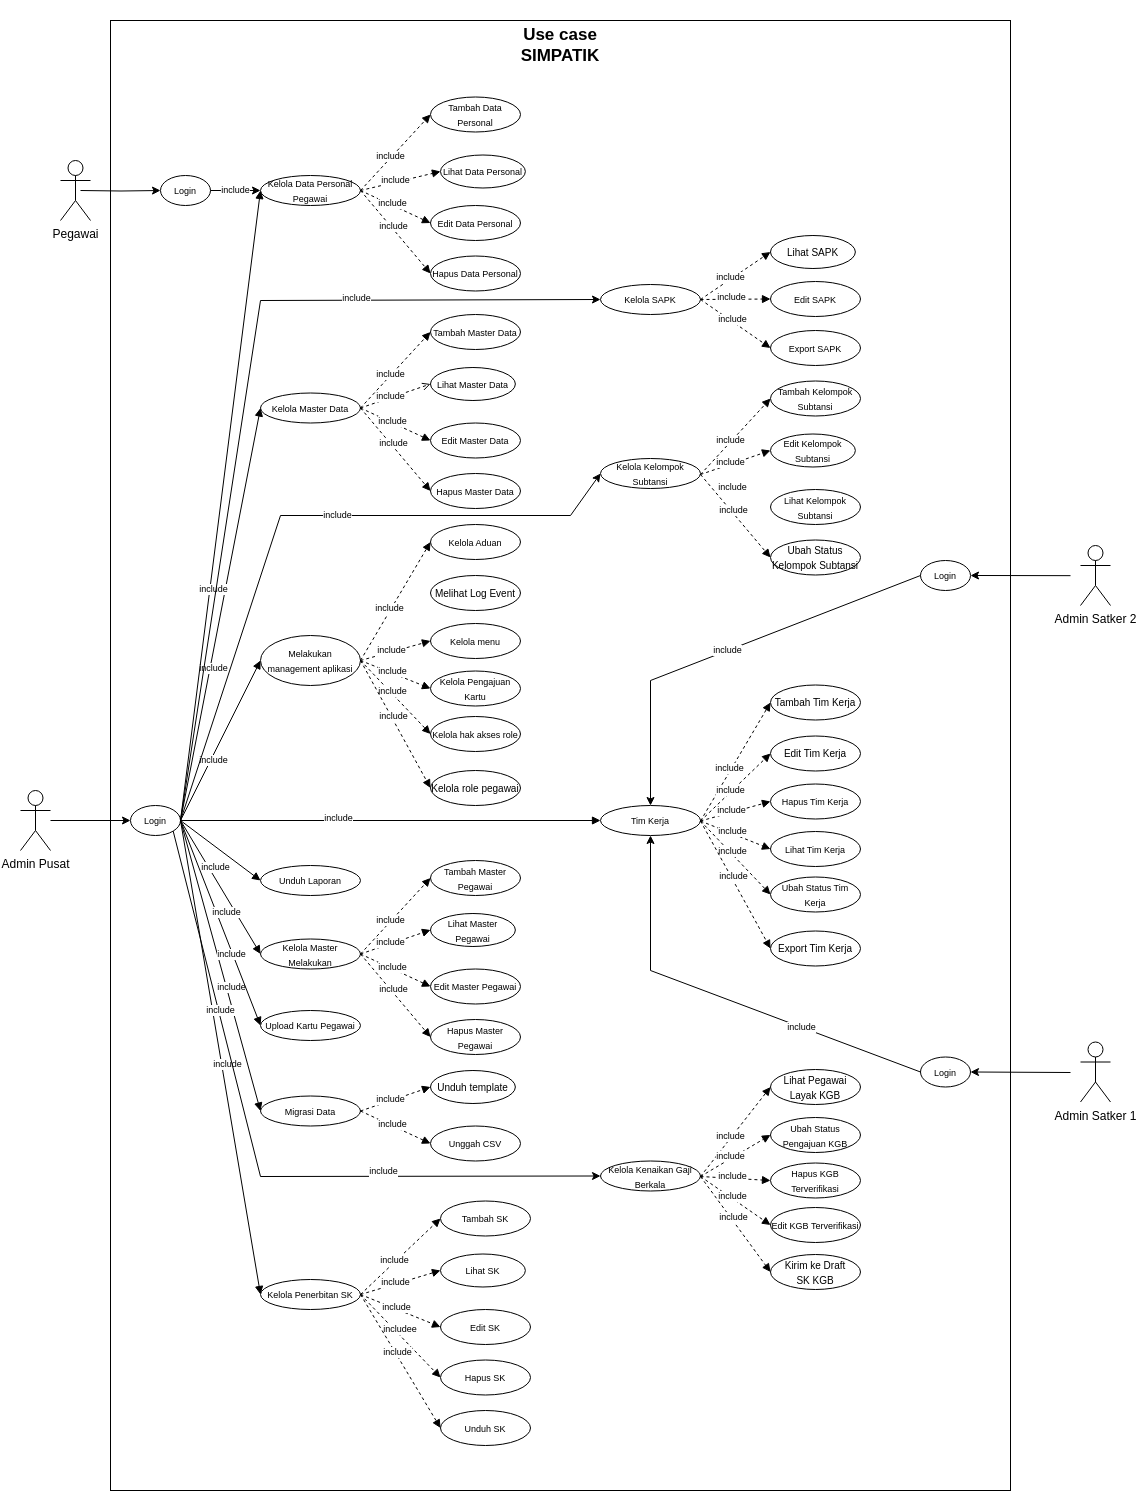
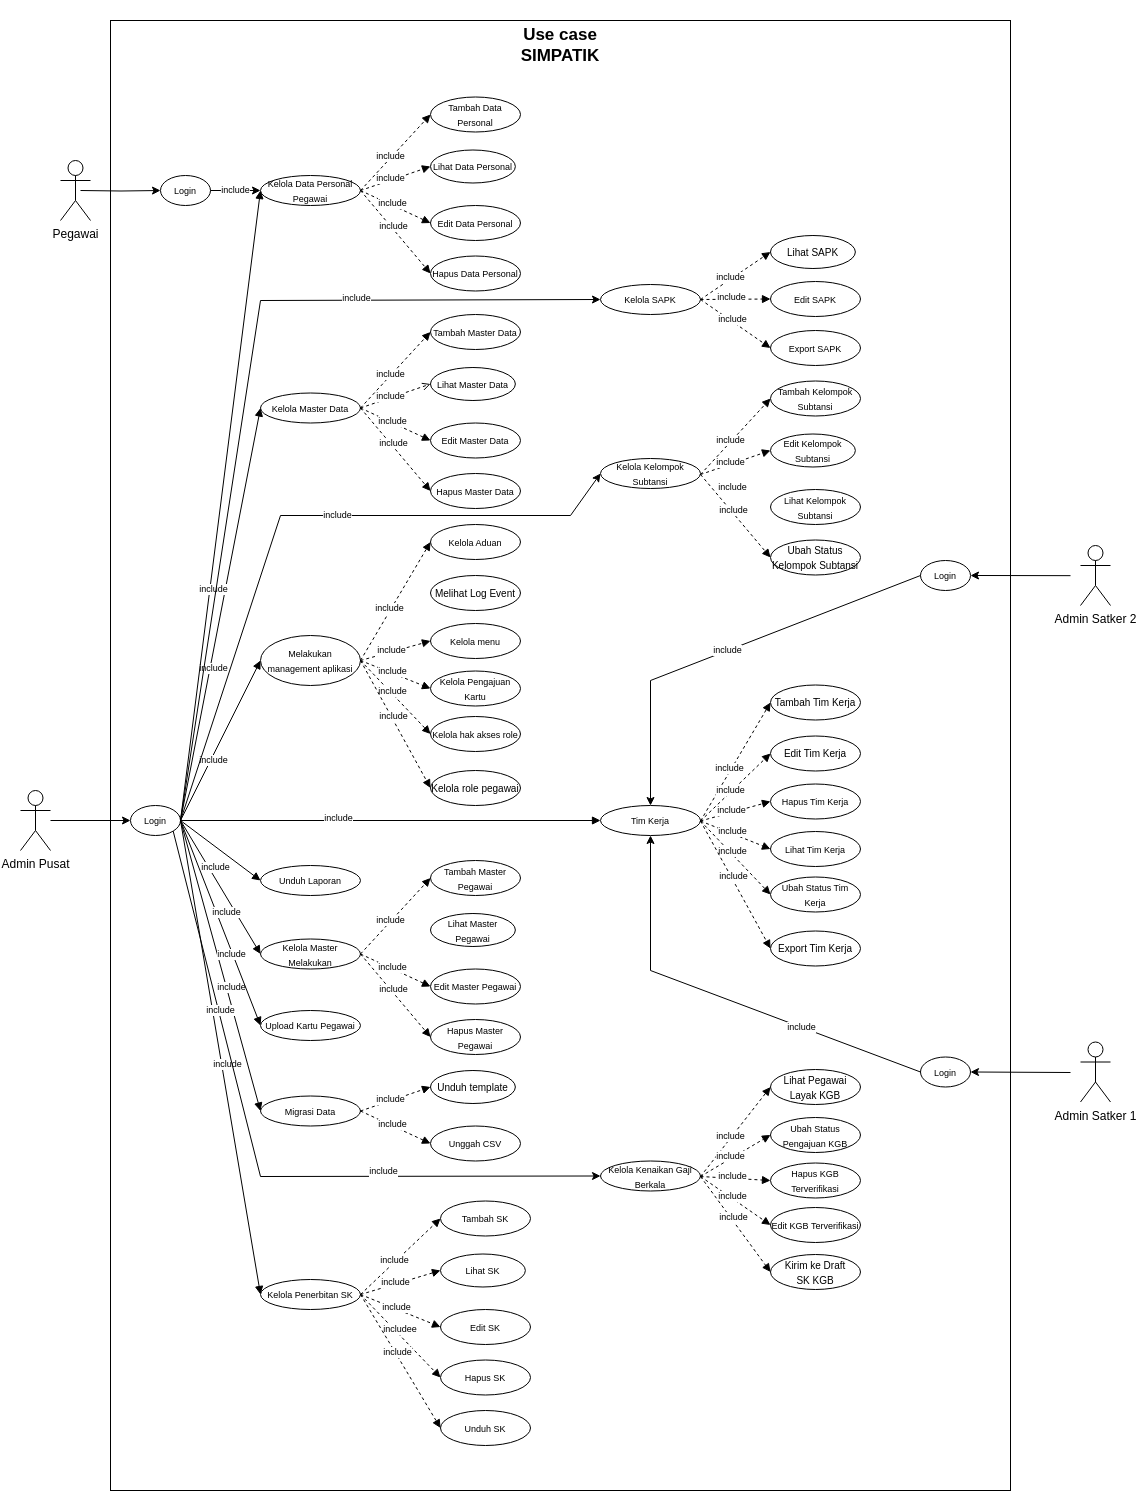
(483, 172) -> (473, 167)
(403, 940) -> none
